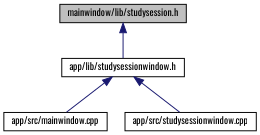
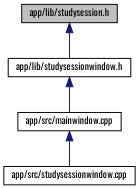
(123, 14) -> (70, 14)
(161, 98) -> (70, 154)
